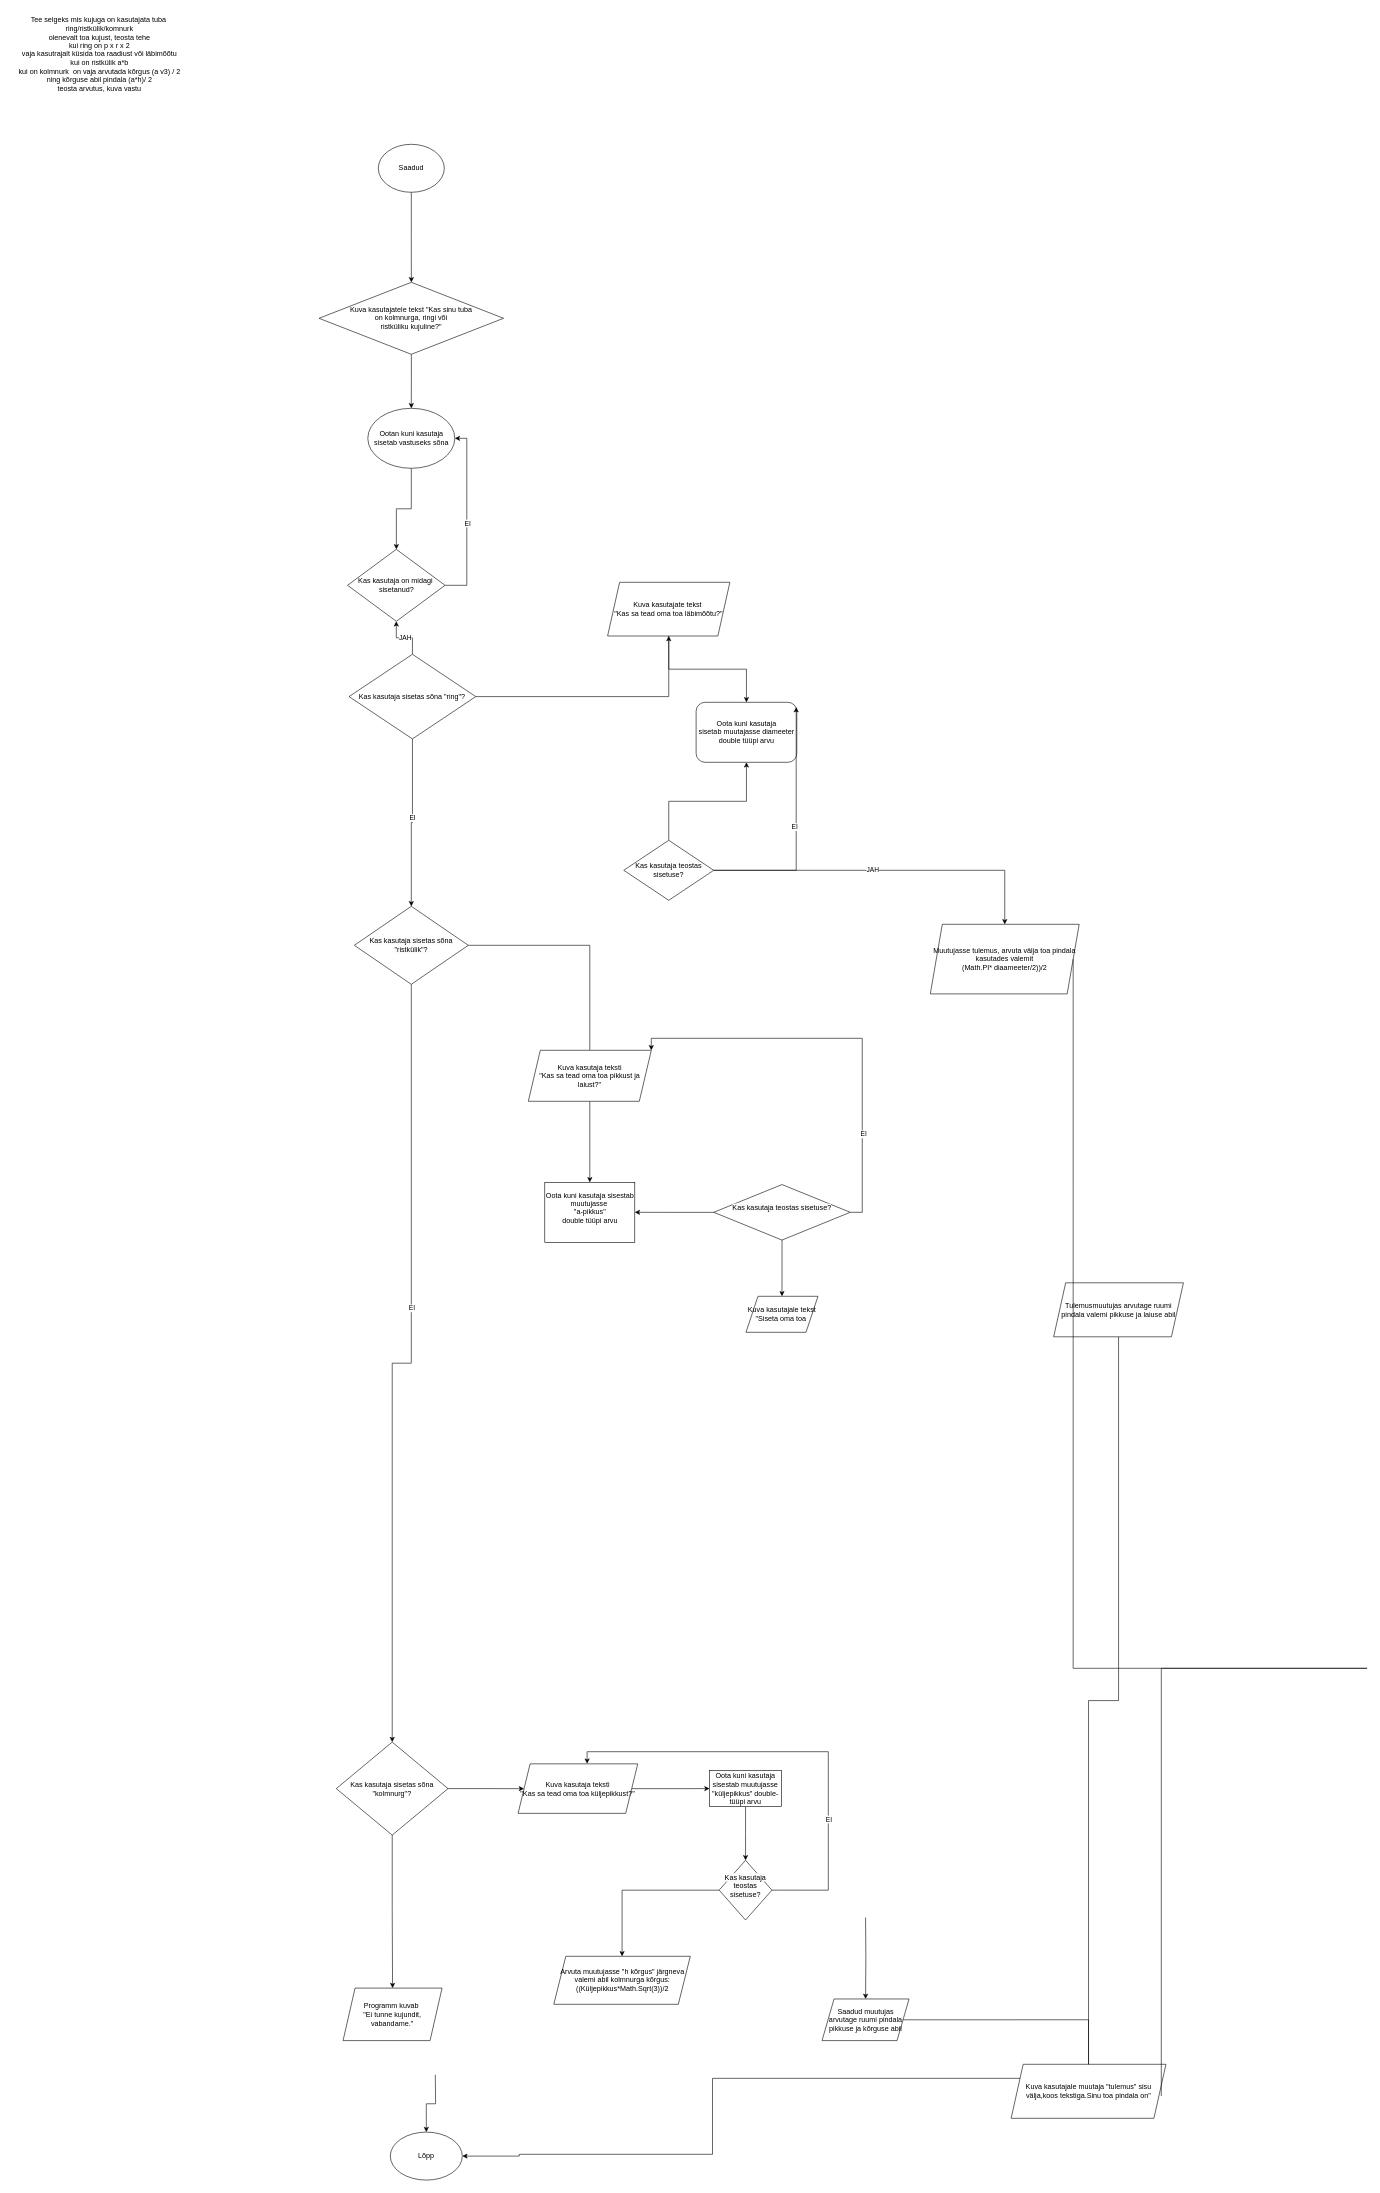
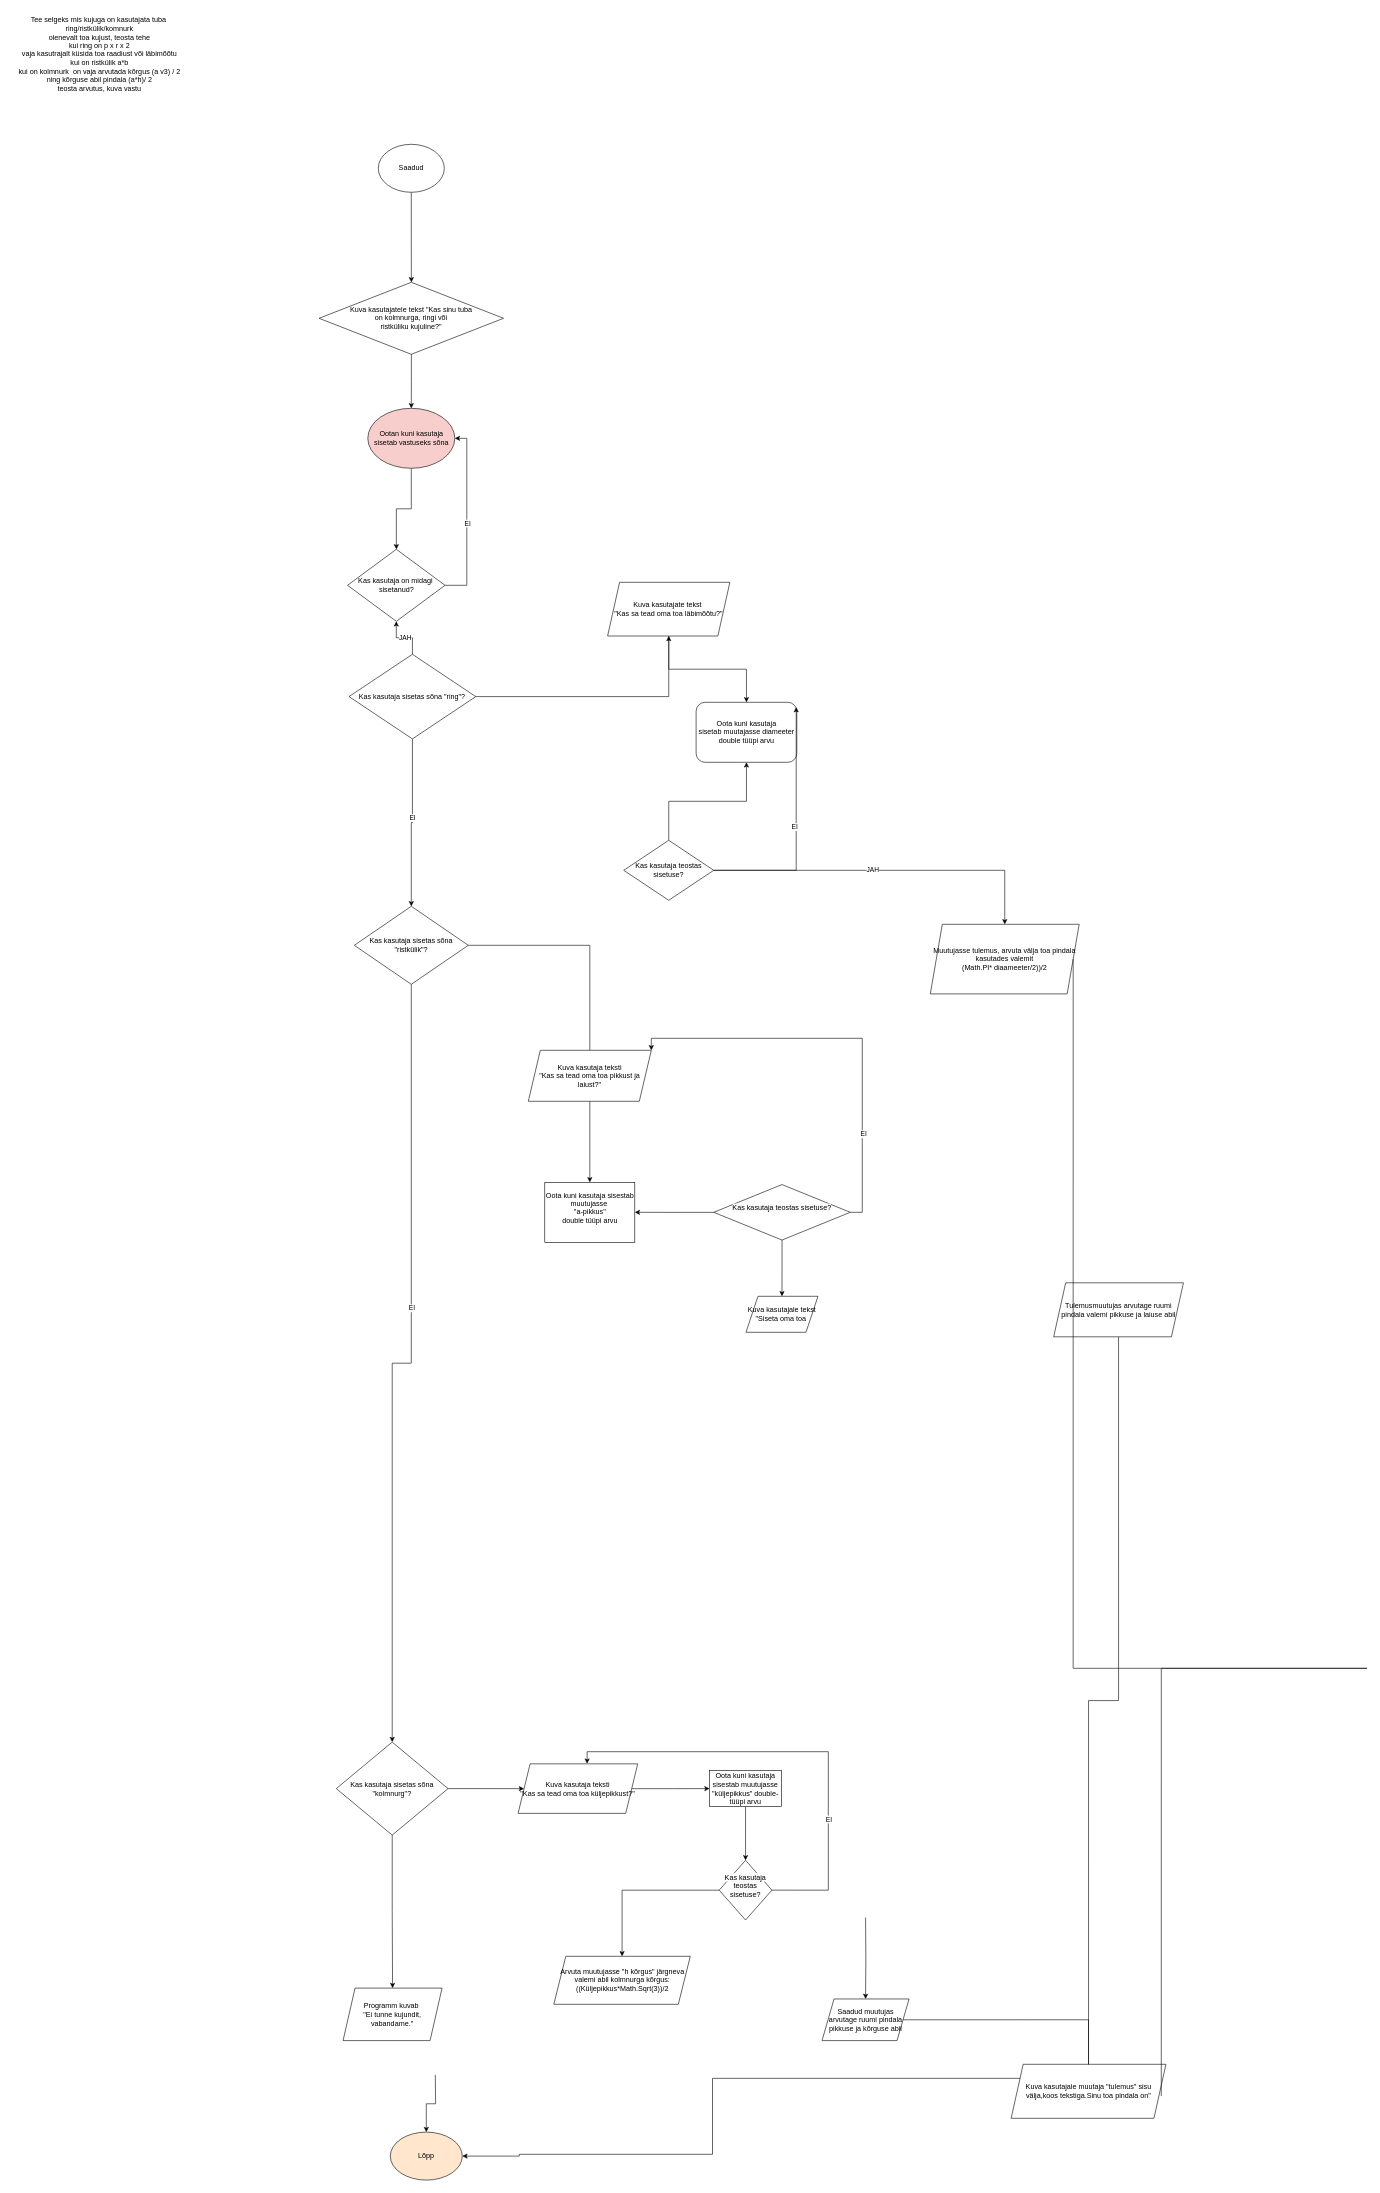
(411, 438) -> (411, 438)
(426, 2156) -> (426, 2156)
